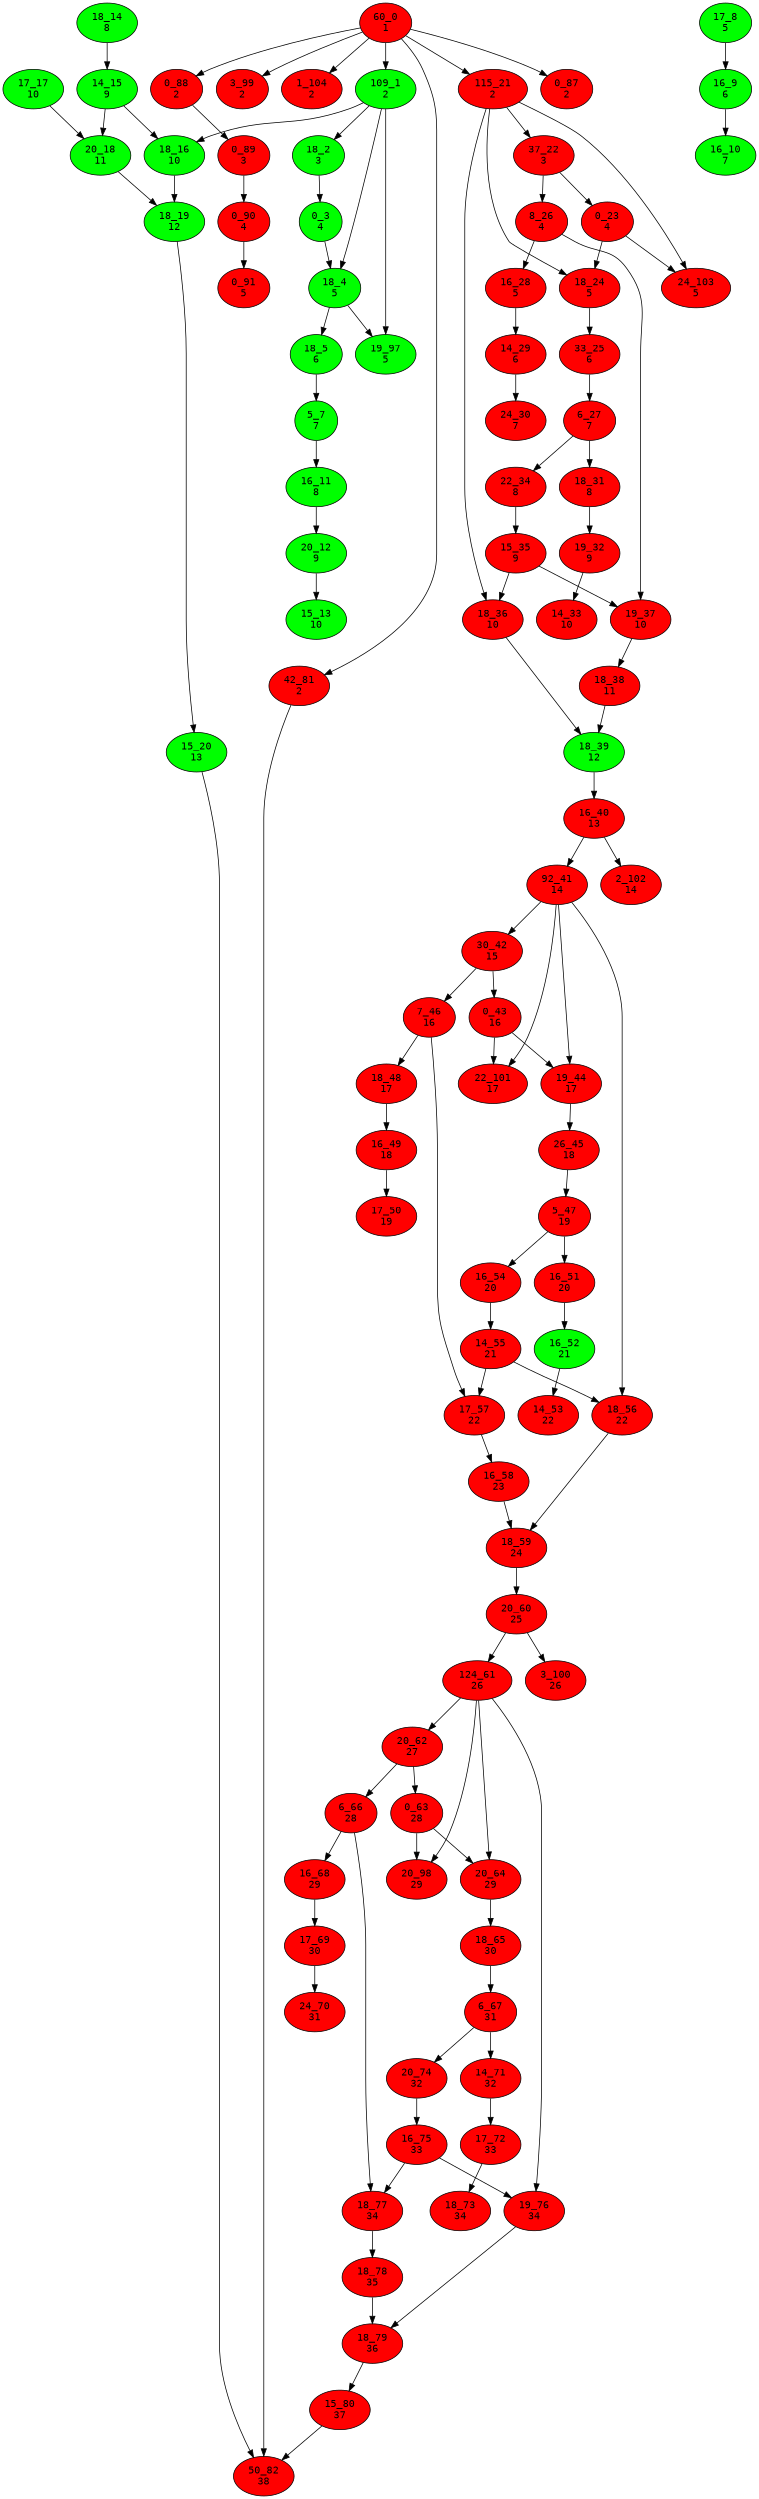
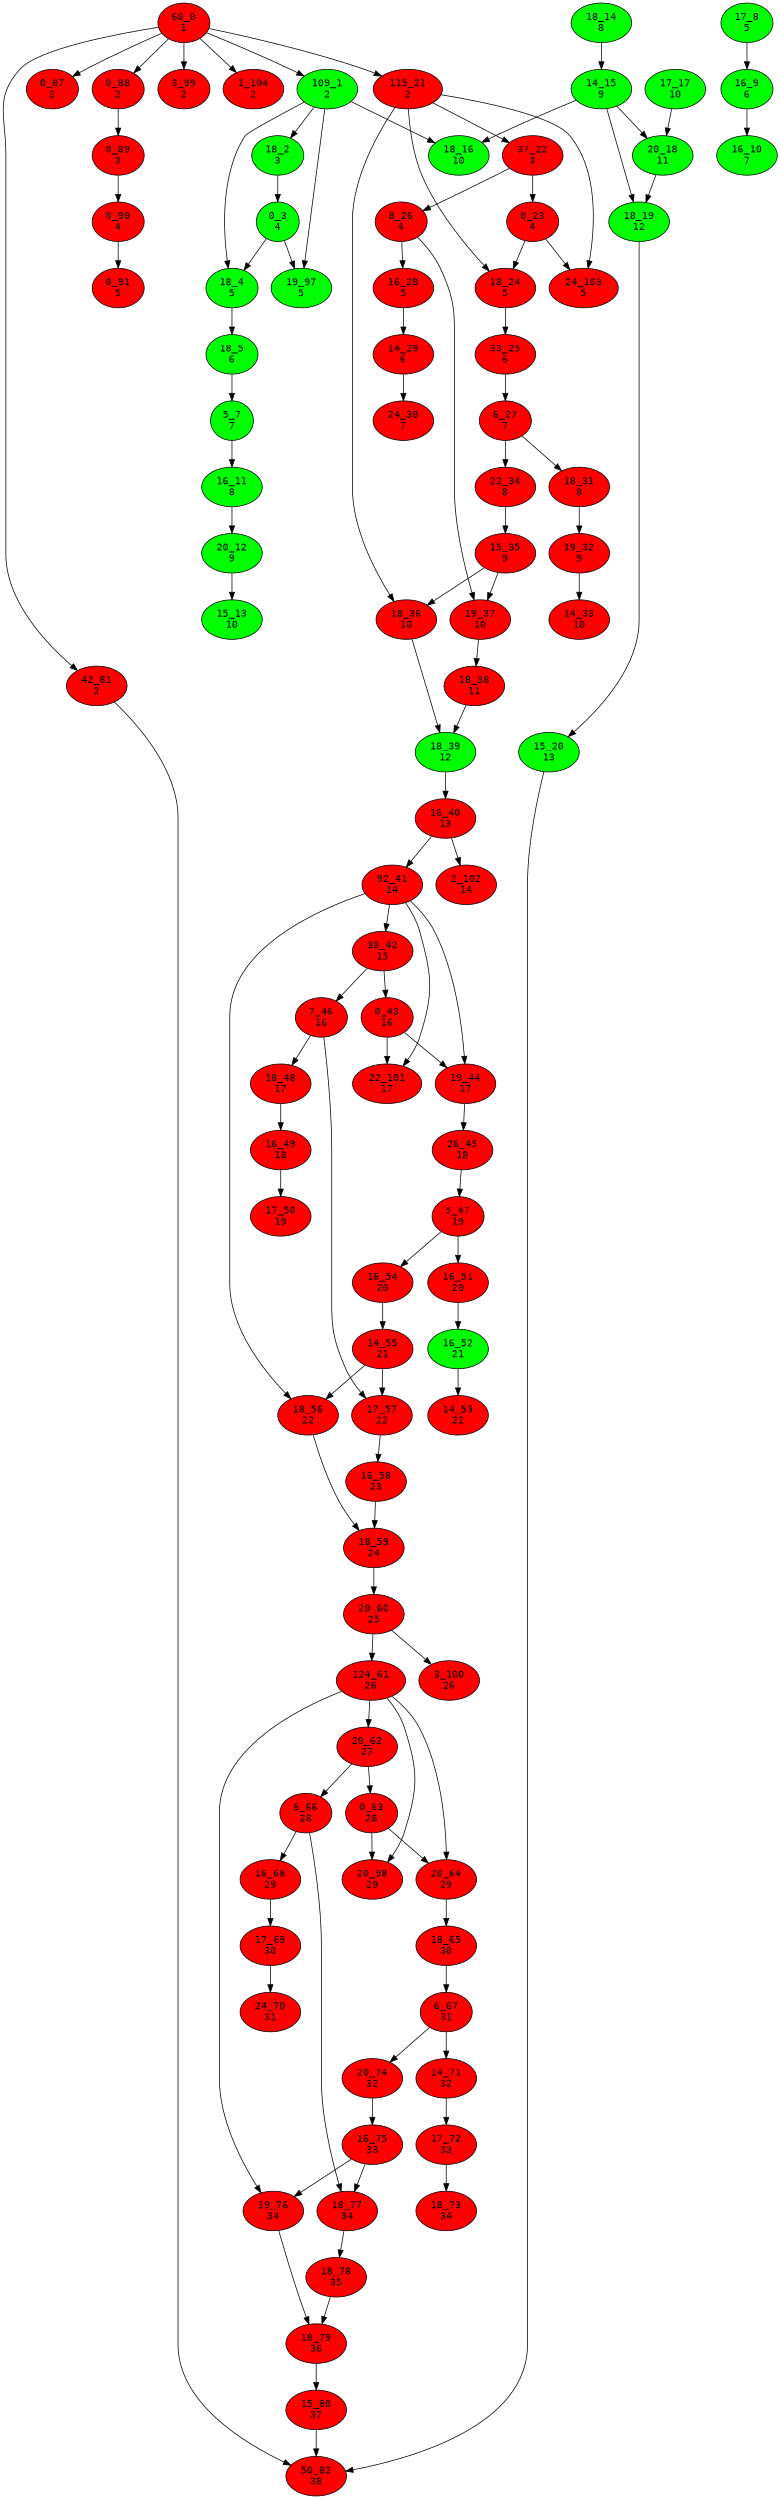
(174, 185) -> (619, 152)
(358, 318) -> (288, 251)
